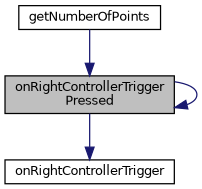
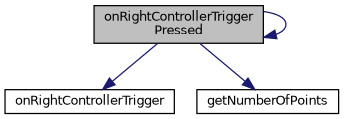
(90, 46) -> (222, 62)
